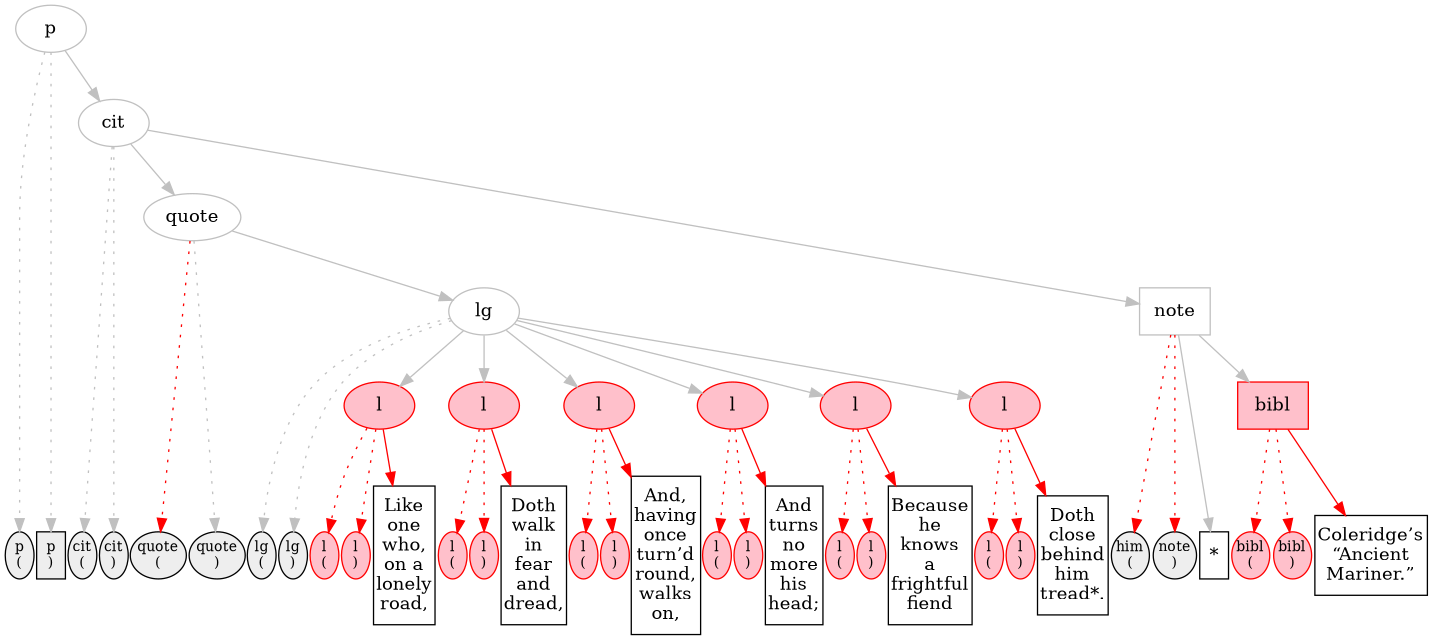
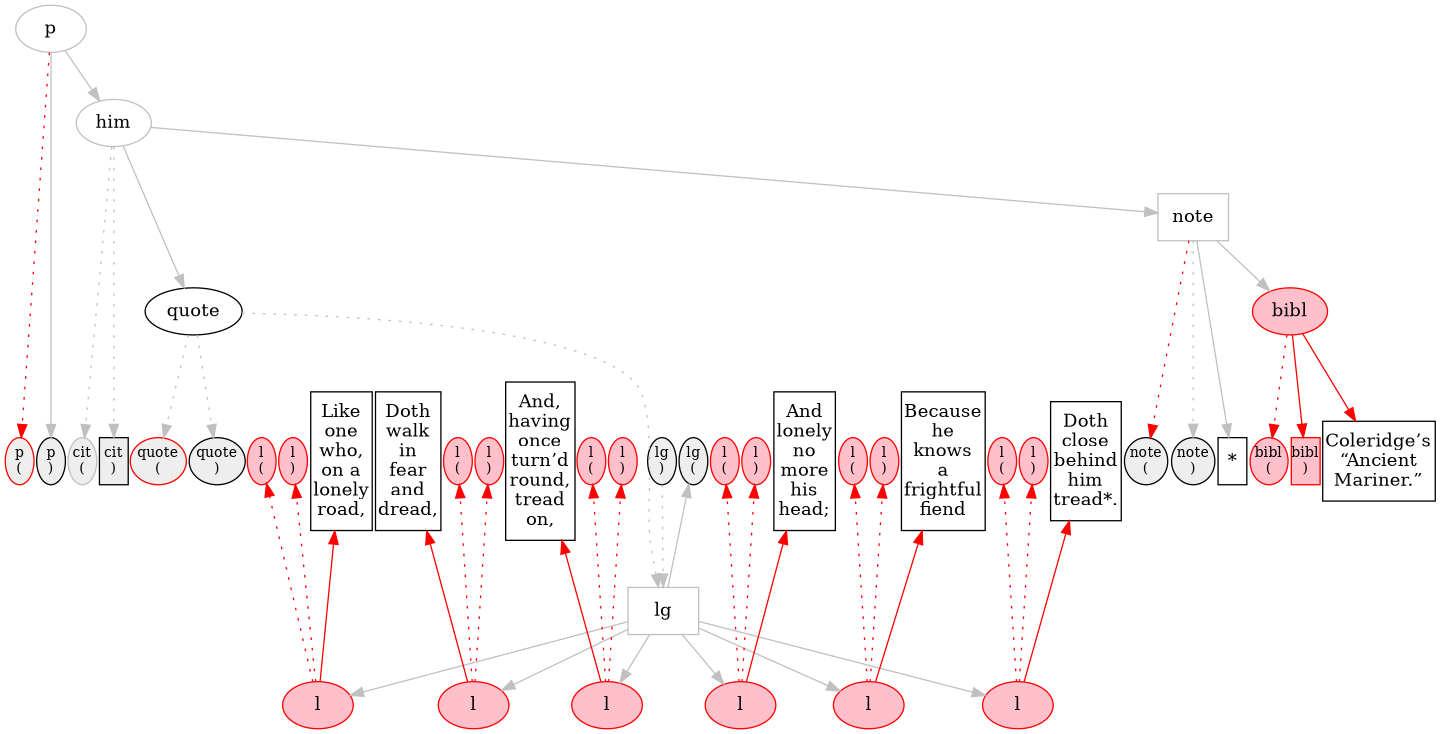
(114, 123) -> (114, 123)
(192, 217) -> (194, 311)
(336, 264) -> (540, 342)
(20, 284) -> (36, 238)
(51, 285) -> (51, 238)
(484, 311) -> (663, 611)
(176, 380) -> (177, 380)
(317, 381) -> (677, 542)
(337, 390) -> (663, 529)
(1273, 406) -> (1290, 311)
(1175, 427) -> (1193, 332)
(1282, 474) -> (1297, 380)
(20, 555) -> (20, 461)
(51, 555) -> (51, 461)
(82, 555) -> (82, 461)
(114, 555) -> (114, 461)
(158, 555) -> (158, 461)
(666, 555) -> (540, 461)
(794, 555) -> (805, 461)
(1130, 555) -> (1146, 461)
(1293, 555) -> (1306, 461)
